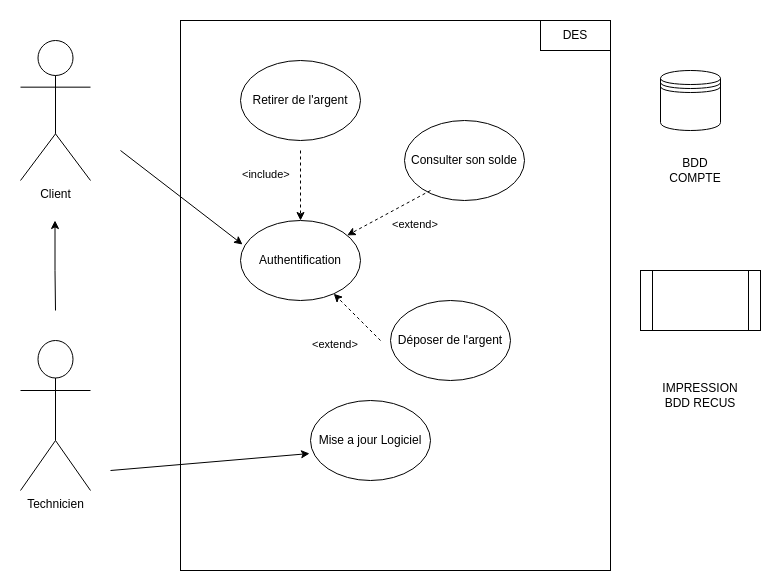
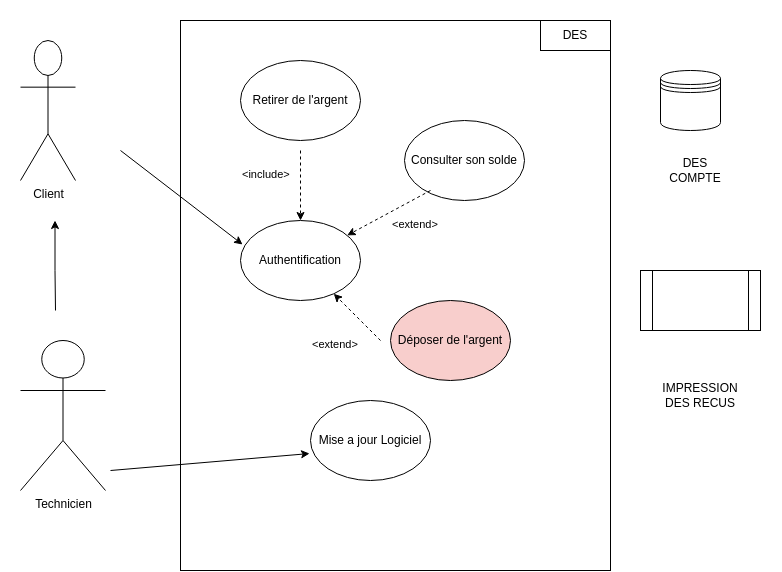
(56, 111) -> (48, 111)
(696, 171) -> (696, 171)
(451, 341) -> (451, 341)
(701, 396) -> (701, 396)
(56, 416) -> (63, 416)
